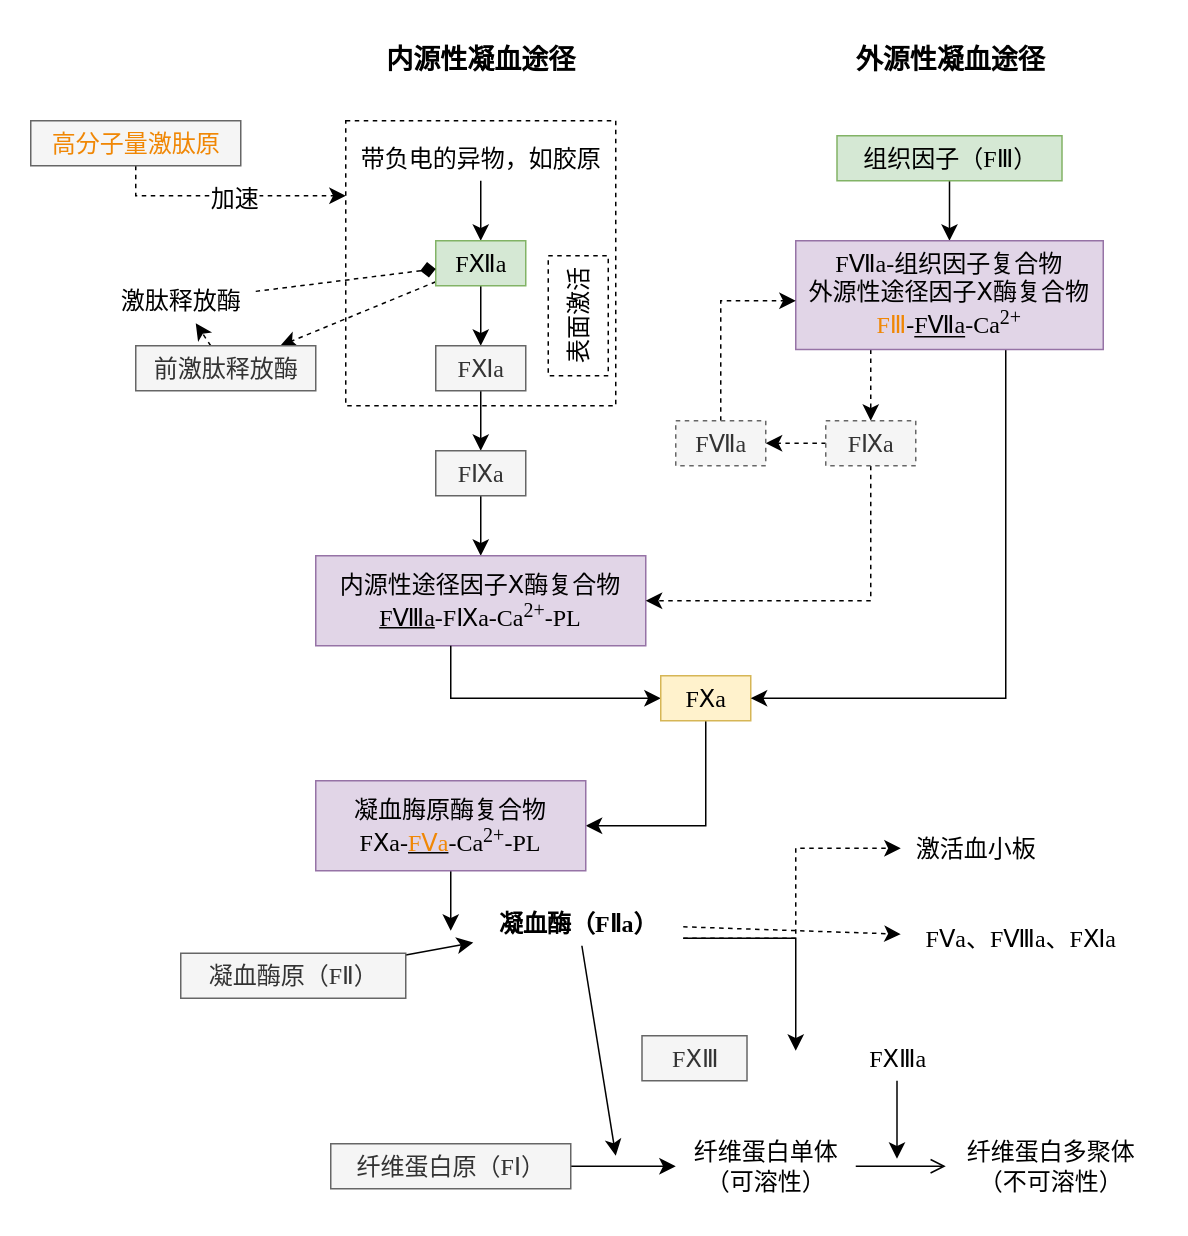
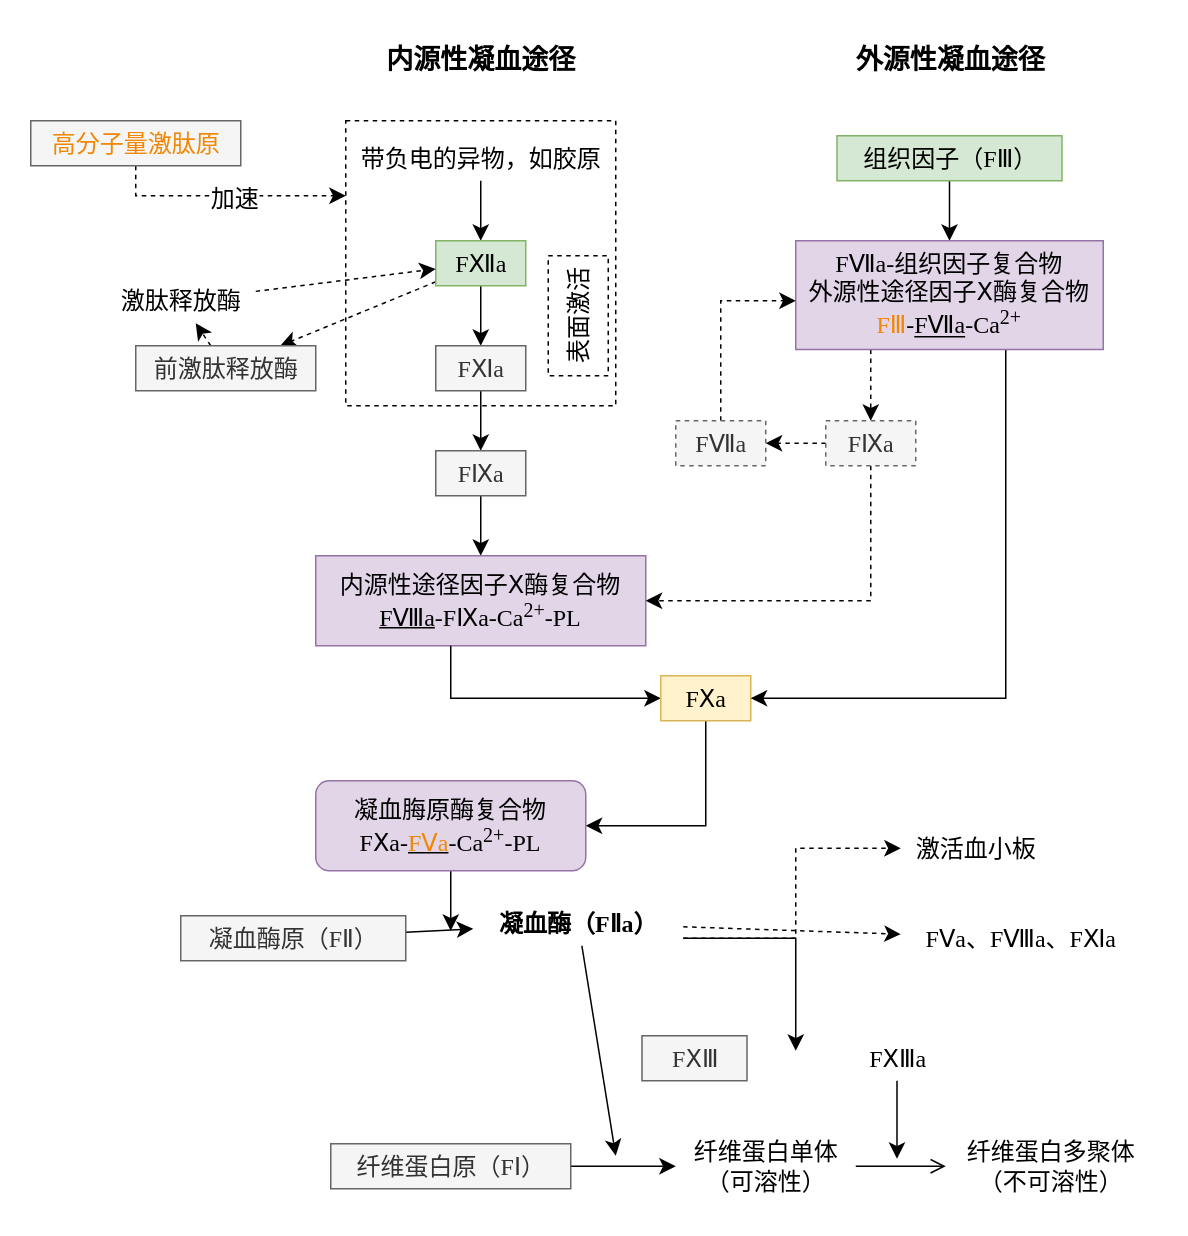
(420, 271) -> (421, 271)
(451, 826) -> (451, 826)
(293, 976) -> (293, 938)
